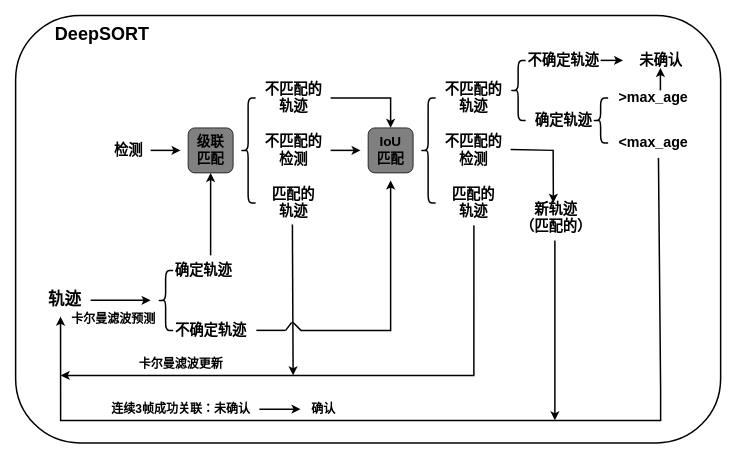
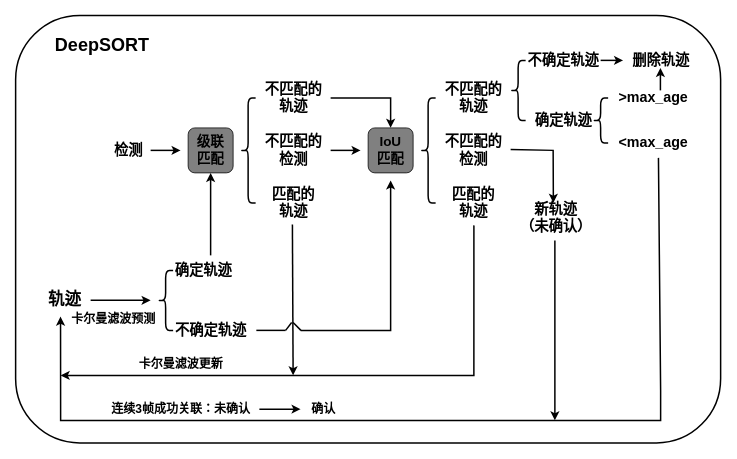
(102, 34) -> (102, 45)
(661, 60) -> (661, 60)
(556, 218) -> (556, 218)
